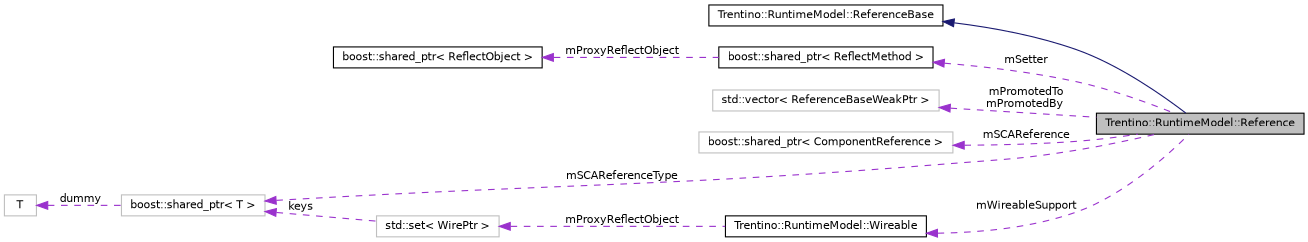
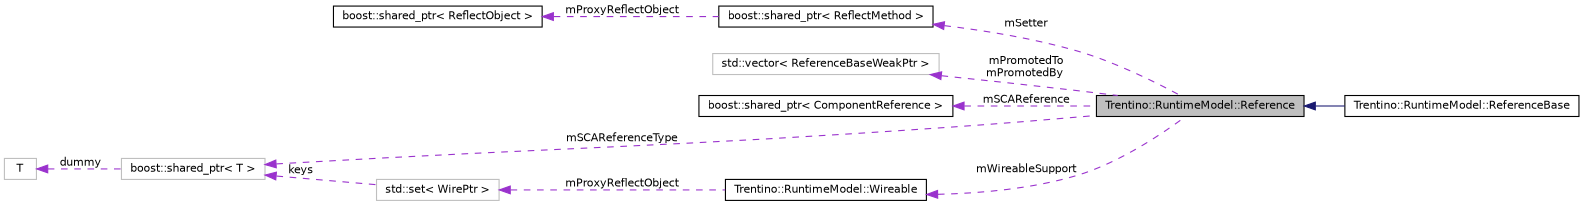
(1077, 50) -> (1330, 106)
(826, 142) -> (826, 106)
